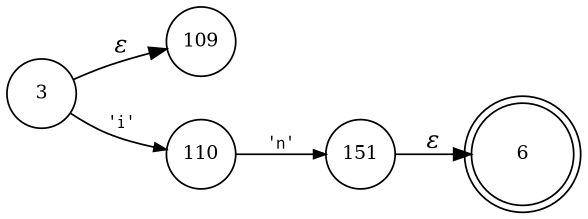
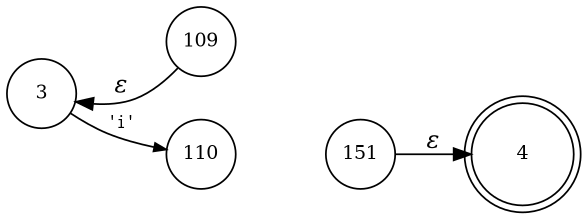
(111, 65) -> (140, 97)
(275, 154) -> none
(523, 154) -> (523, 154)
